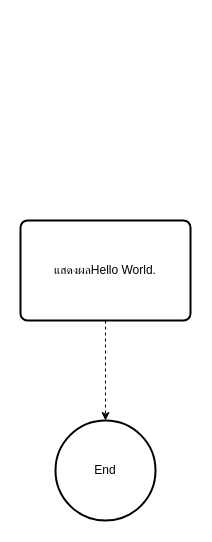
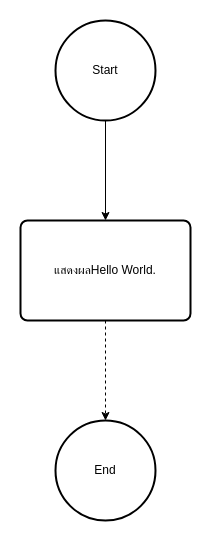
none -> (106, 71)
none -> (106, 167)
